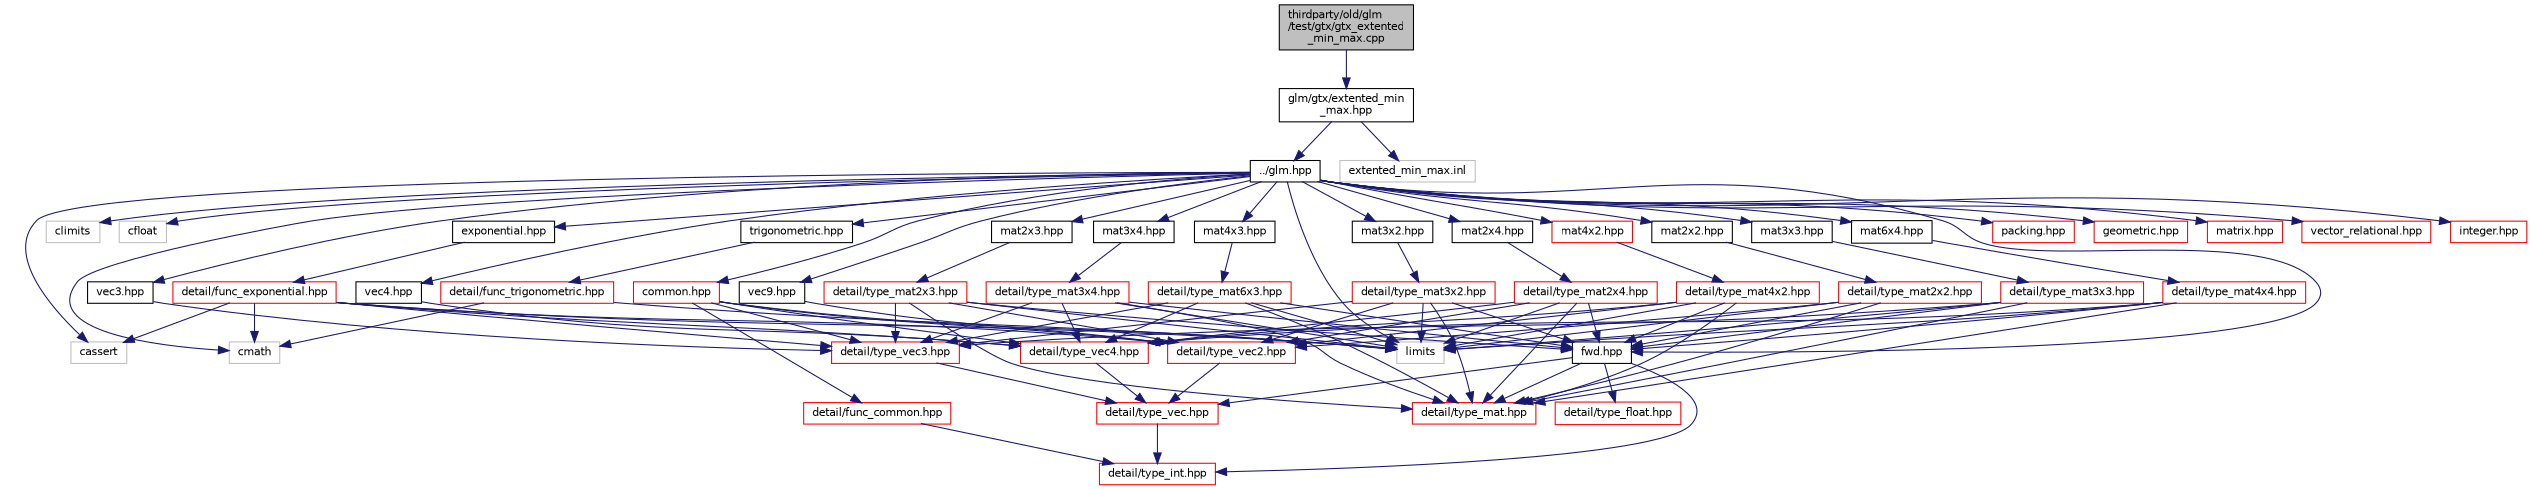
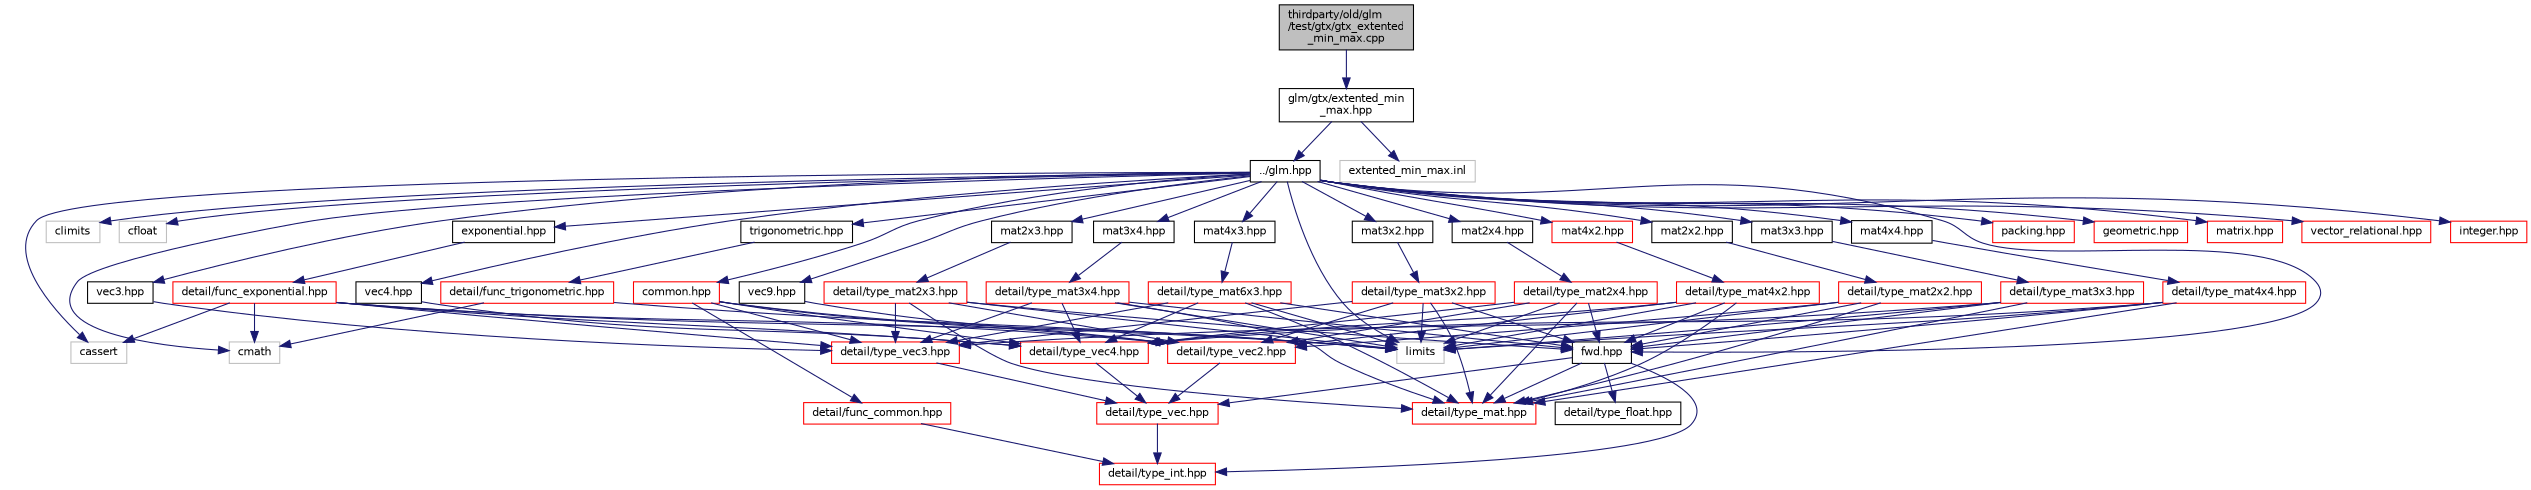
(1892, 232) -> (1892, 232)
(1618, 413) -> (1618, 413)
